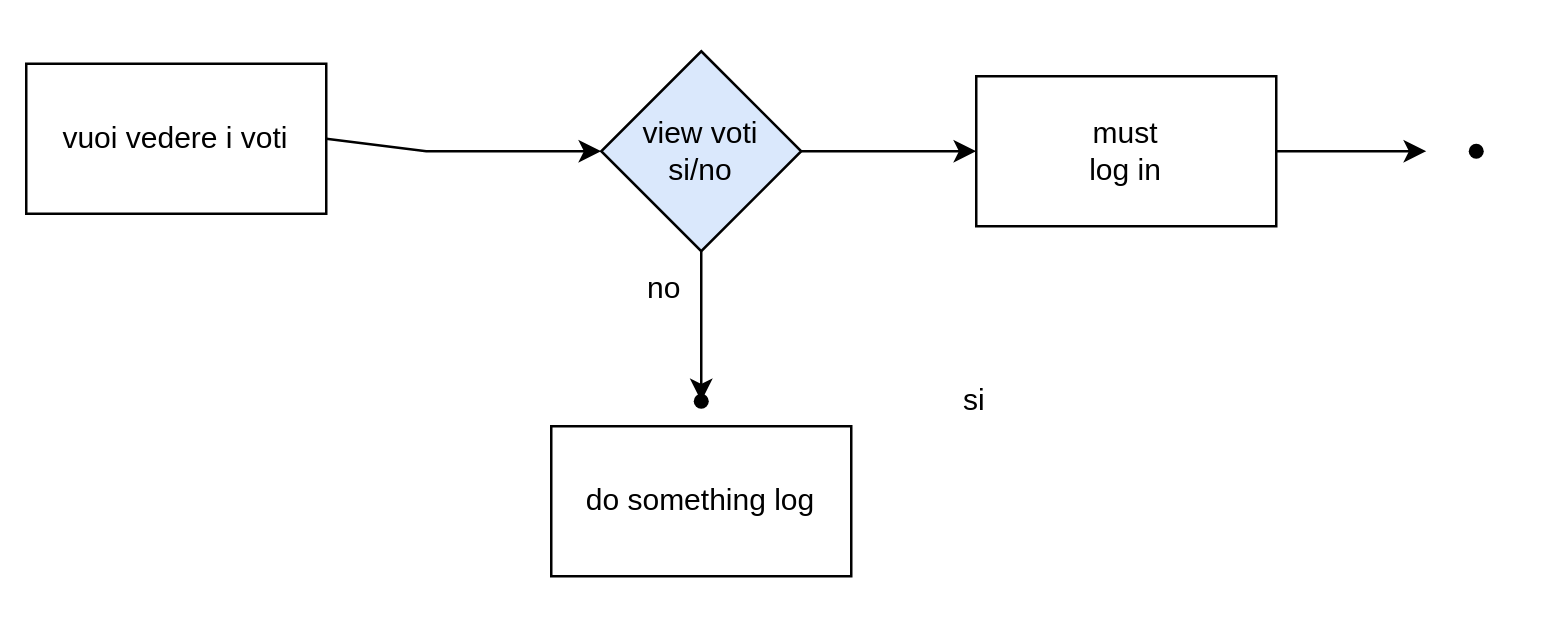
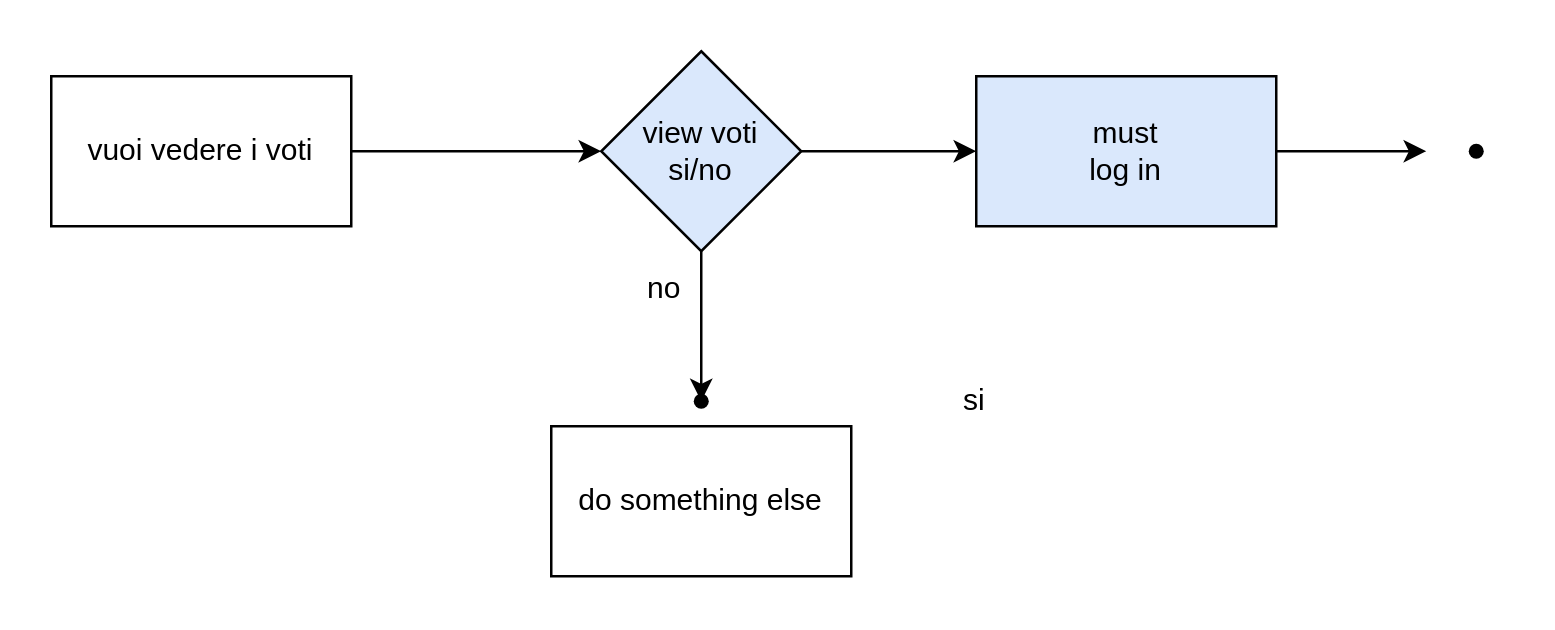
(176, 139) -> (201, 151)
(1126, 151) -> (1126, 151)
(701, 501) -> (701, 501)
